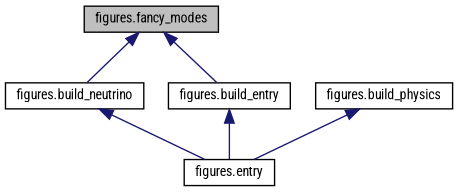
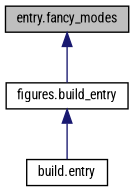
(151, 19) -> (67, 19)
(75, 96) -> none
(384, 96) -> none
(229, 173) -> (67, 173)
